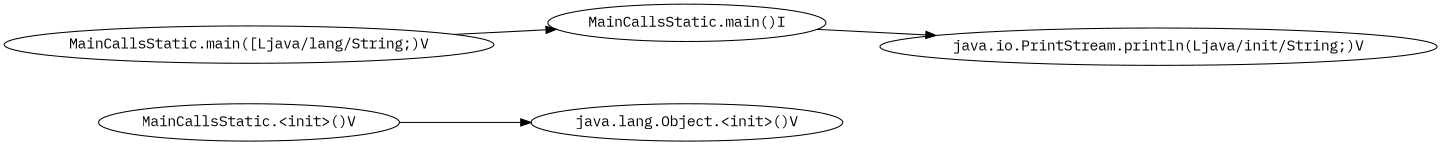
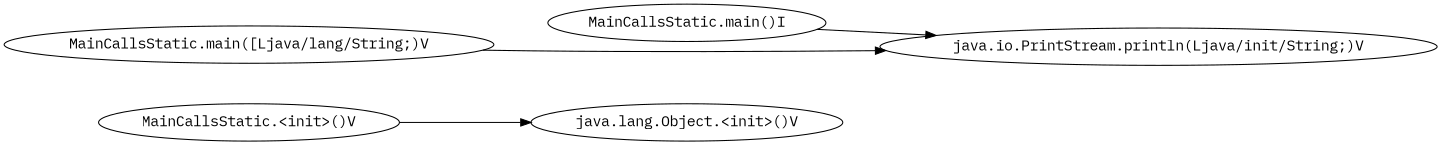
(500, 32) -> (679, 52)
